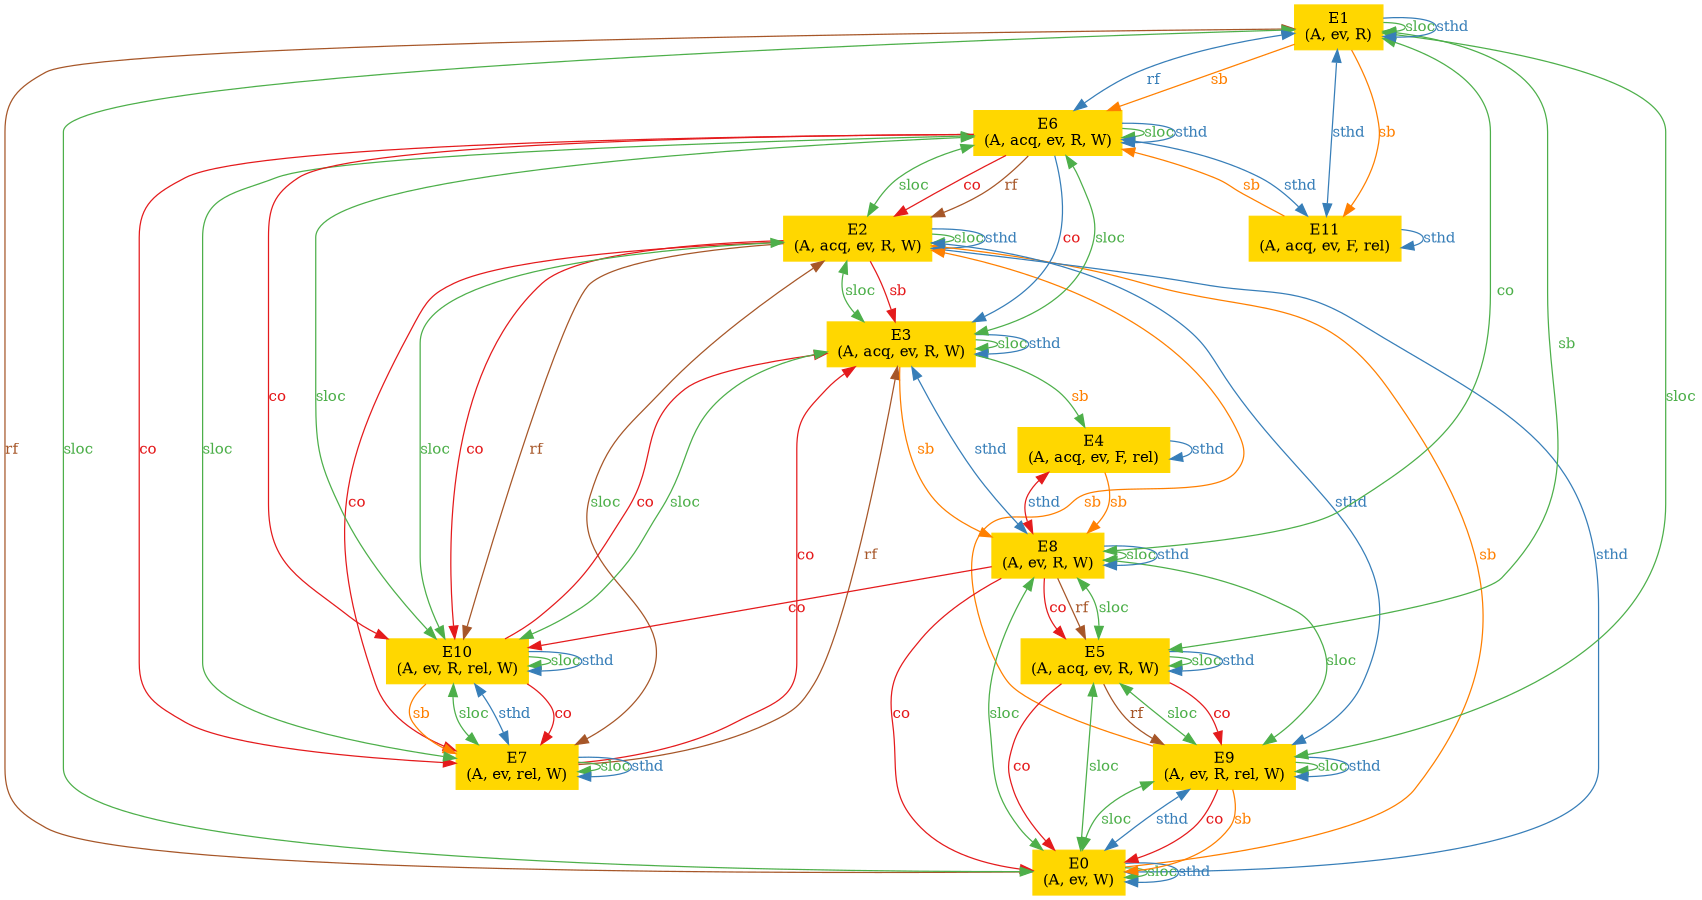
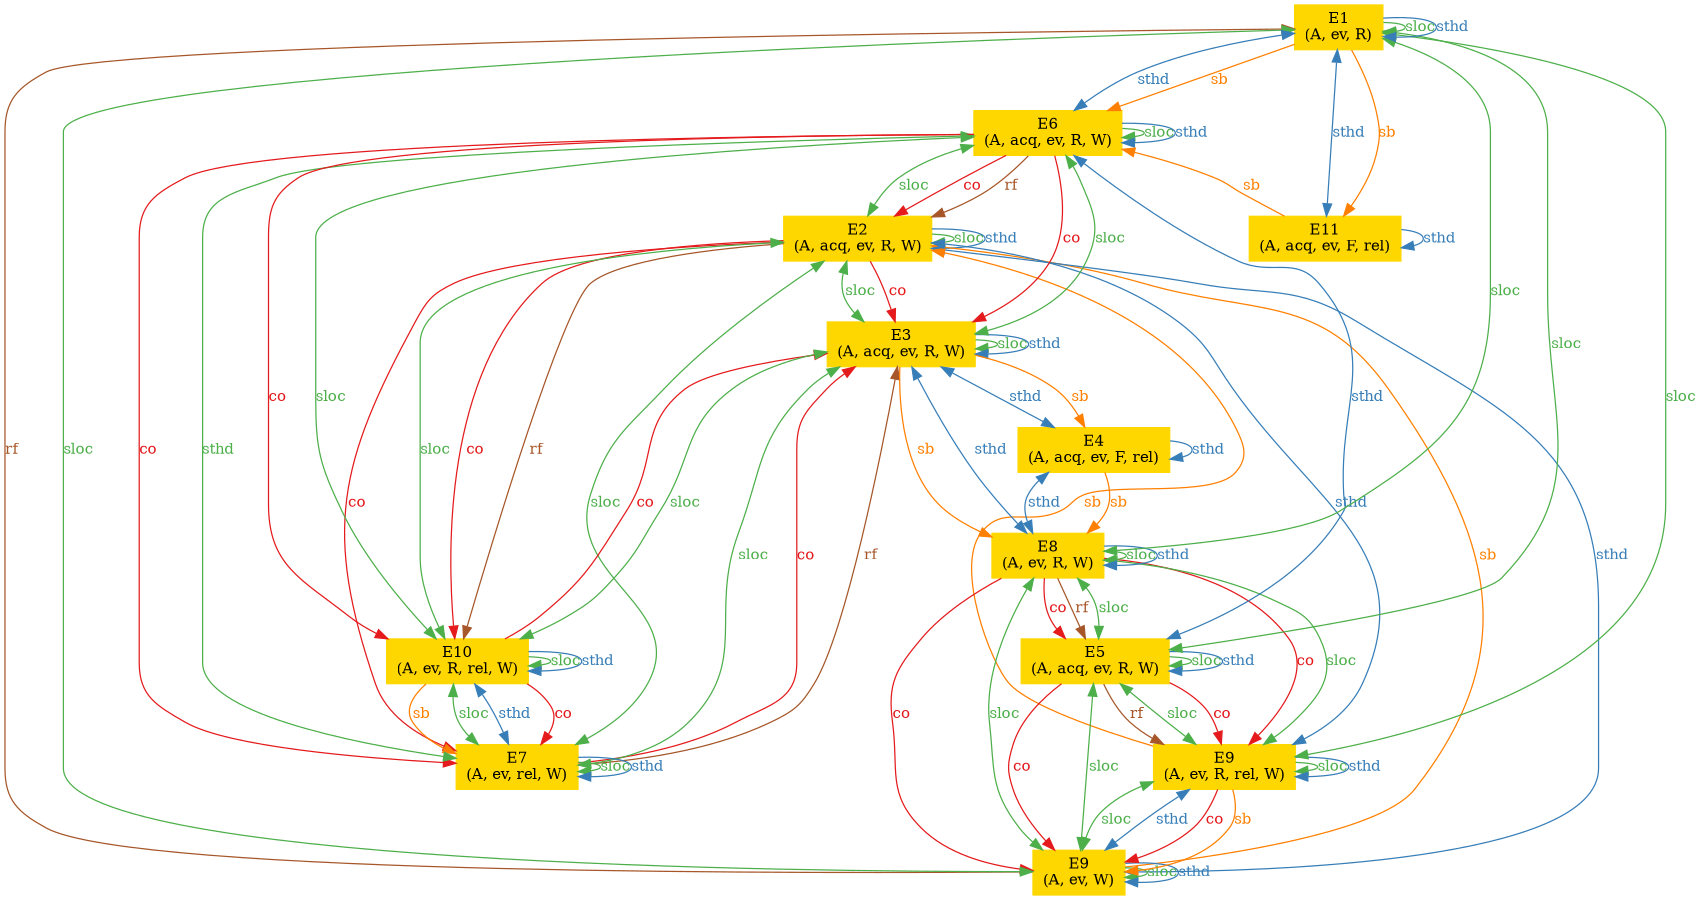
(1154, 80) -> (1154, 80)
(1222, 162) -> (1352, 364)
(1055, 252) -> (1055, 252)
(898, 291) -> (898, 291)
(1506, 291) -> (1506, 291)
(1567, 344) -> (1567, 344)
(1033, 376) -> (1033, 376)
none -> (998, 397)
(218, 450) -> (218, 450)
(595, 481) -> (595, 481)
(1026, 499) -> (1026, 499)
none -> (726, 592)
(766, 606) -> (1260, 610)
(1079, 873) -> (1079, 873)
